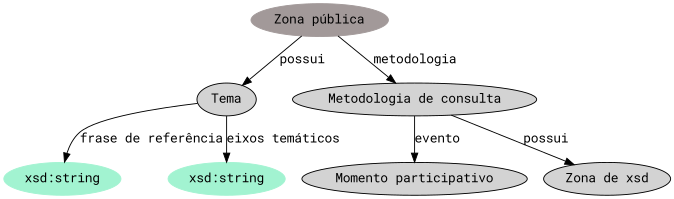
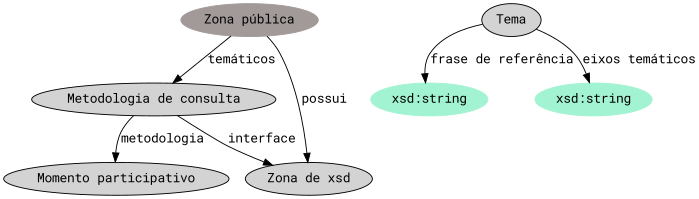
(276, 58) -> (295, 92)
(415, 60) -> (242, 60)
(437, 139) -> (162, 139)
(546, 139) -> (262, 139)
